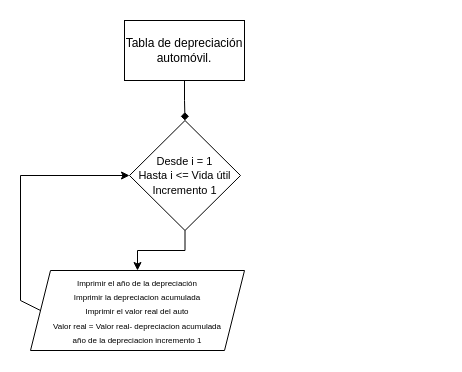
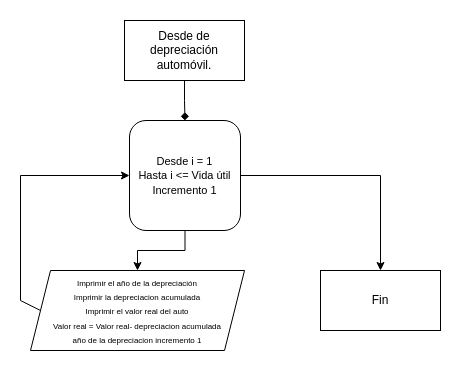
(185, 51) -> (185, 51)
(185, 176) -> (185, 176)
none -> (355, 176)
none -> (381, 301)
